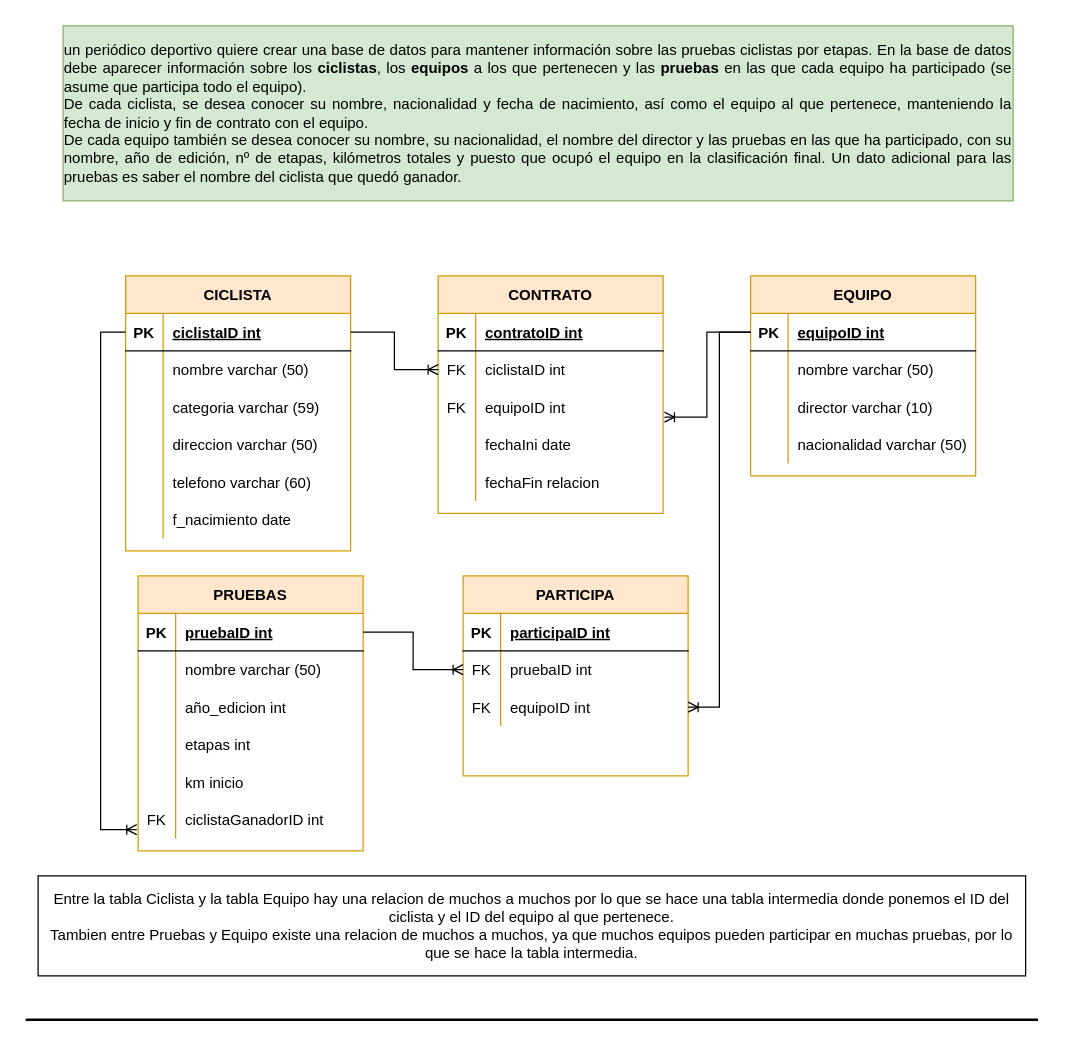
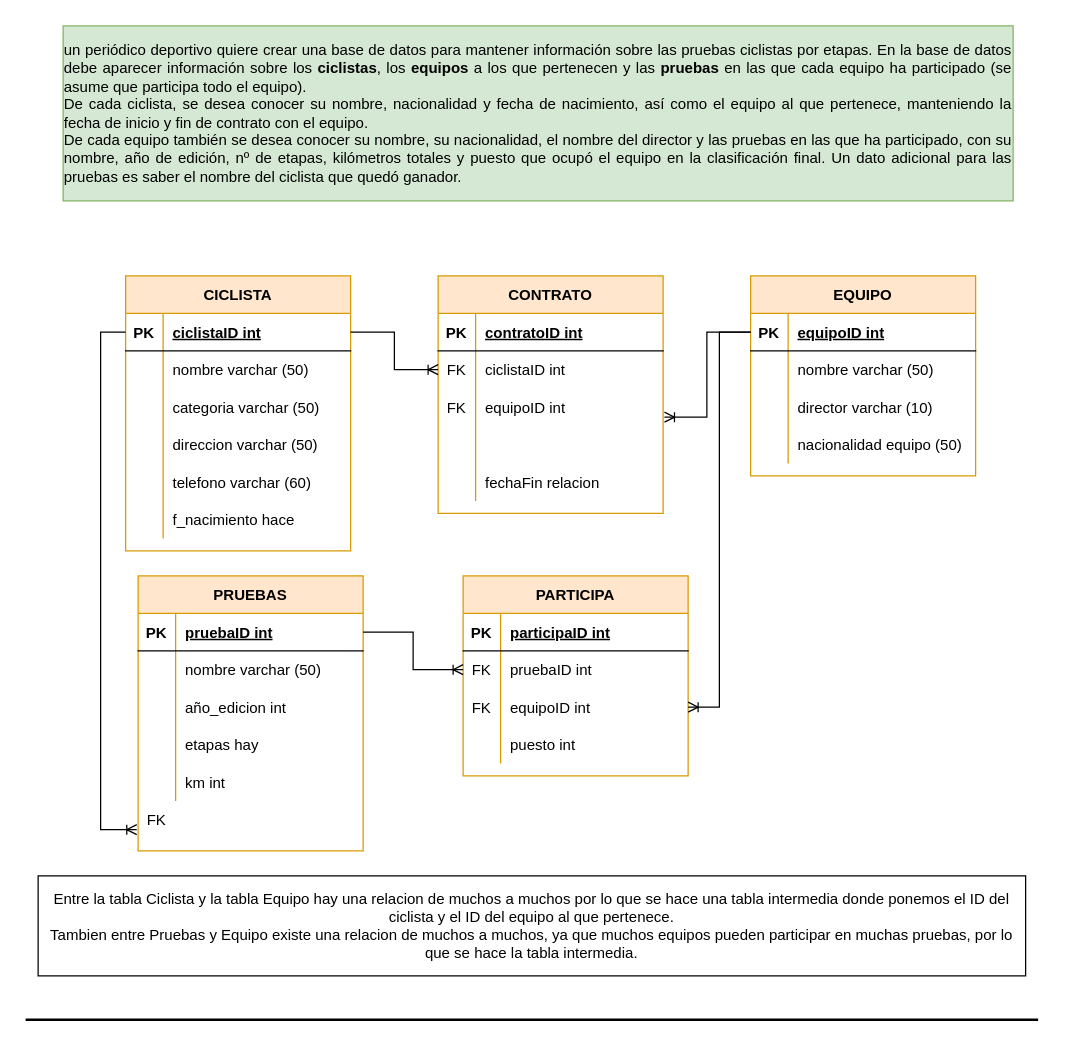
(259, 408) -> (259, 408)
(569, 444) -> none
(893, 445) -> (887, 445)
(238, 520) -> (238, 520)
none -> (594, 744)
(223, 745) -> (225, 745)
(215, 783) -> (206, 783)
(269, 819) -> none
